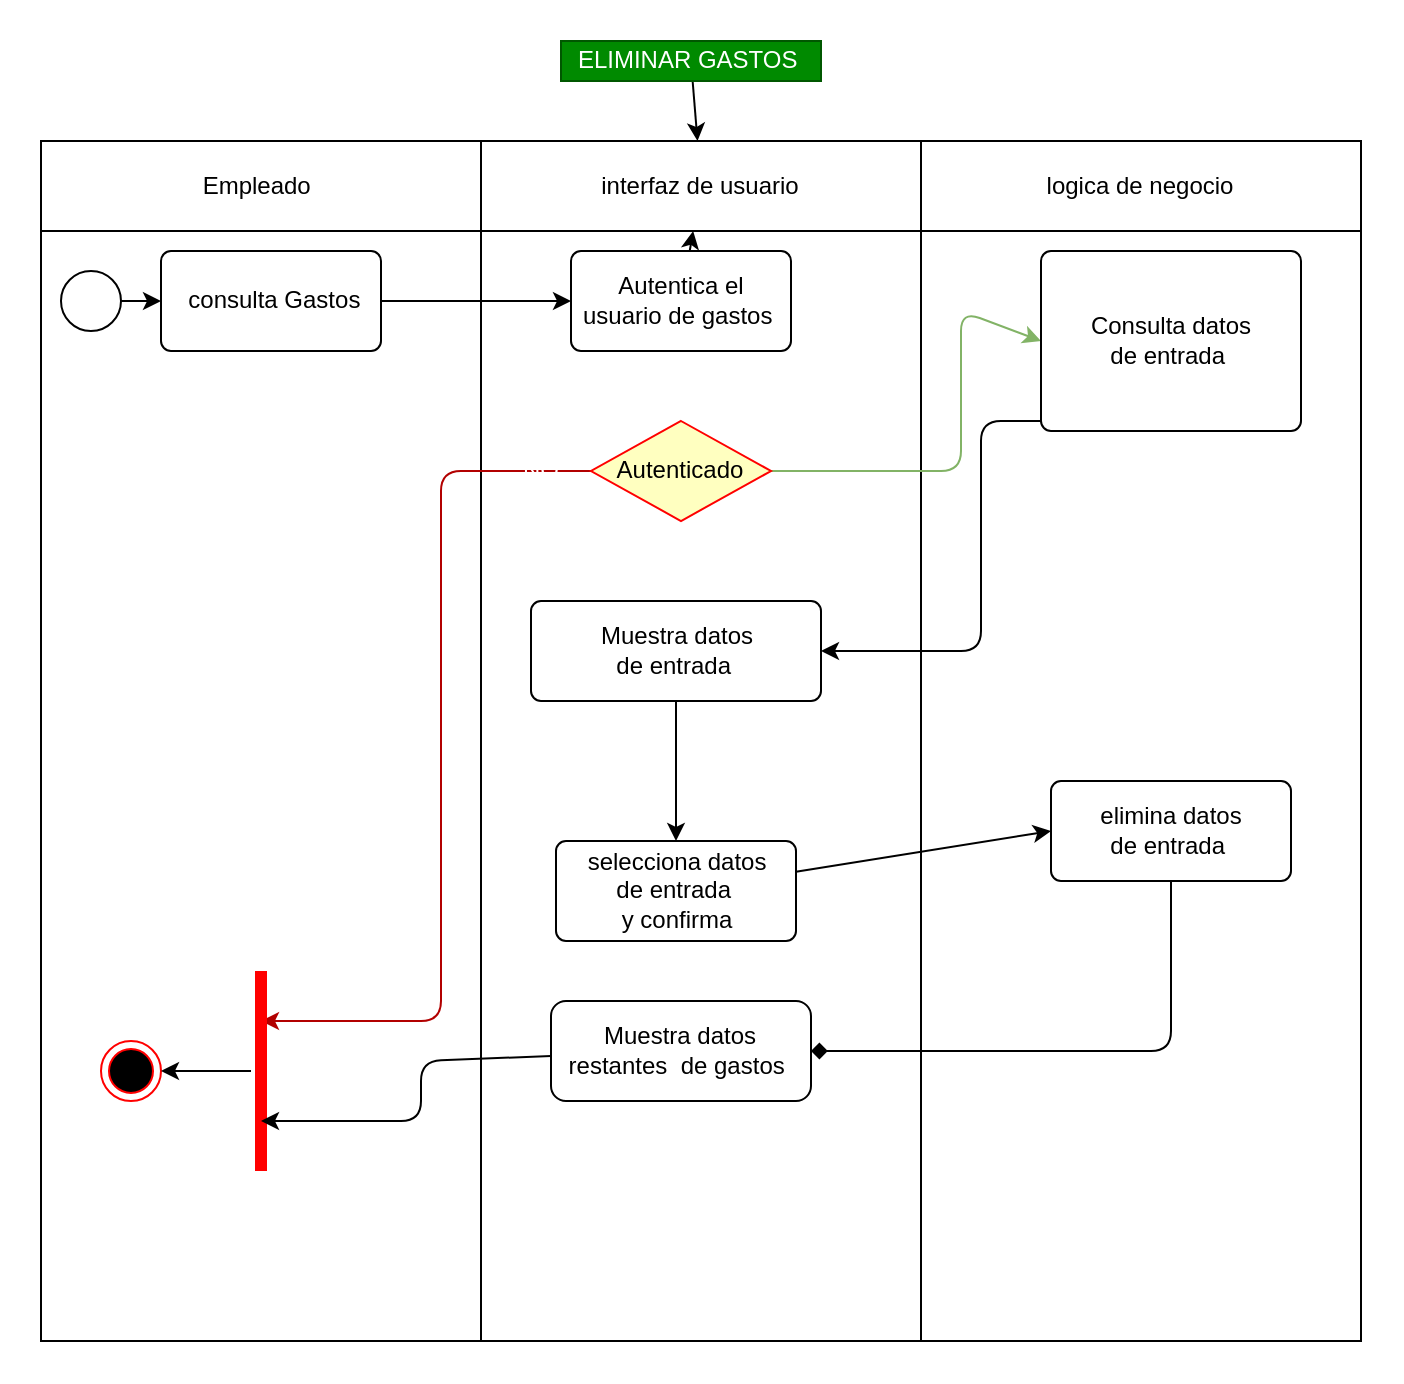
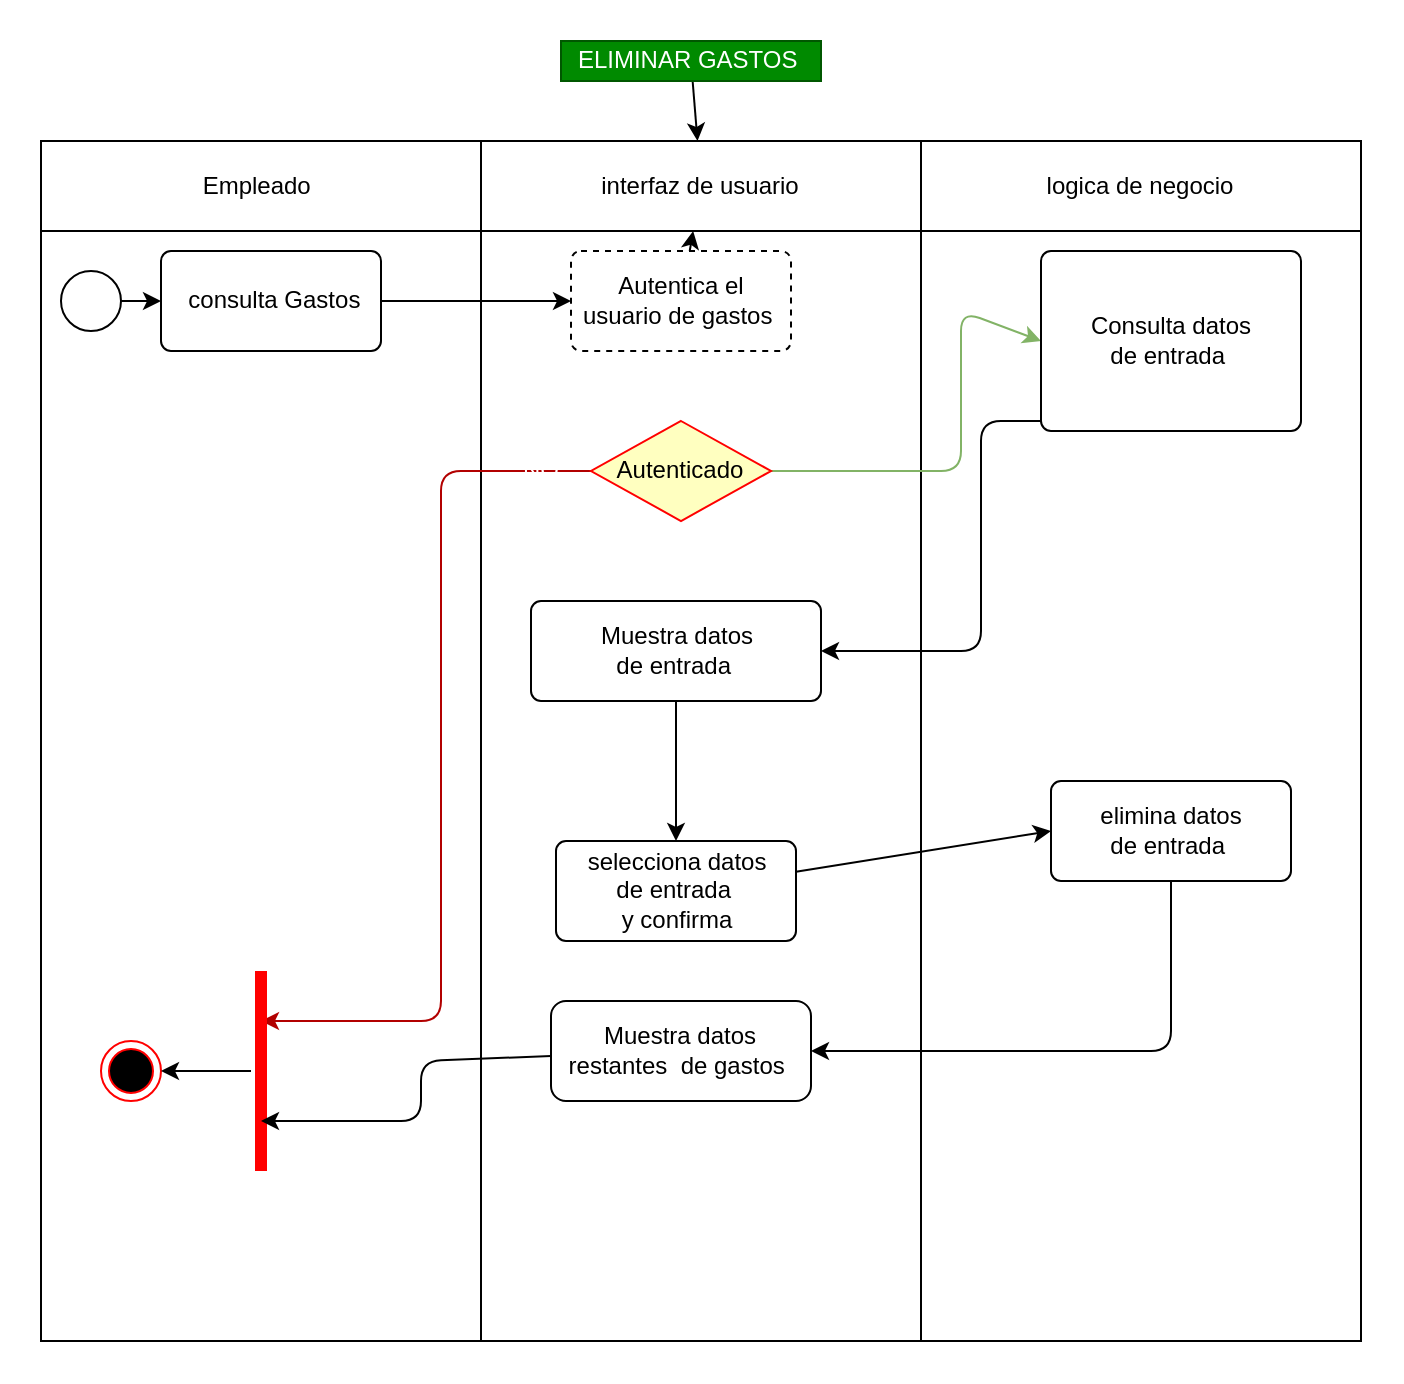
(681, 301) -> (681, 301)
(827, 1051) -> (826, 1051)
